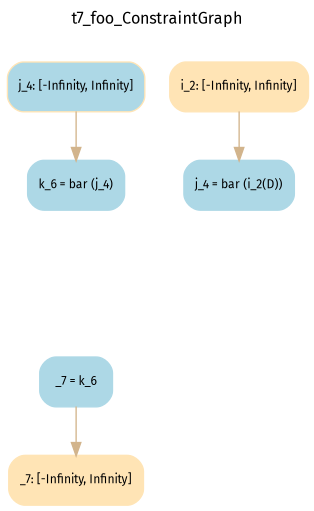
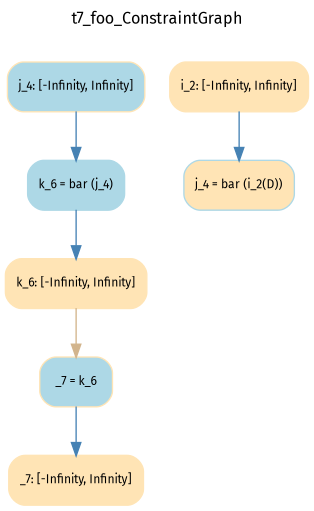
(76, 129) -> (76, 129)
(239, 129) -> (239, 129)
(239, 185) -> (239, 185)
none -> (76, 284)
(76, 382) -> (76, 382)
(76, 424) -> (76, 424)
